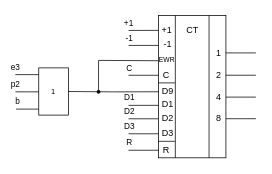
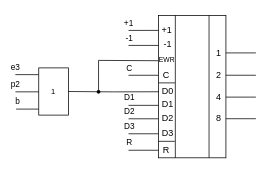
(192, 30) -> none
(168, 92) -> (168, 92)
